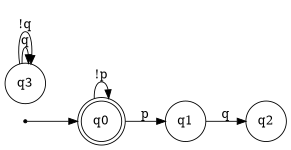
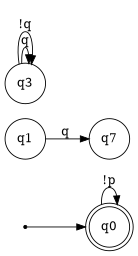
(141, 121) -> none
(266, 121) -> (109, 139)
